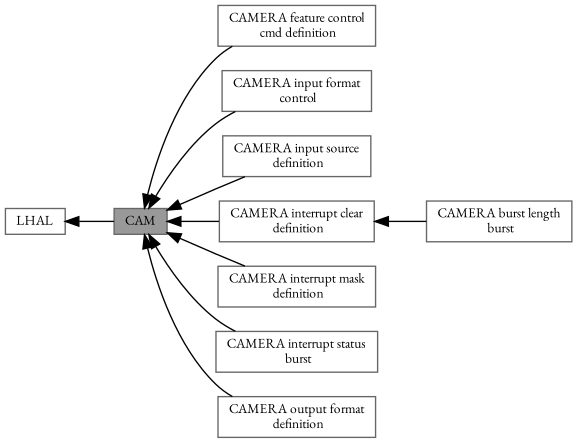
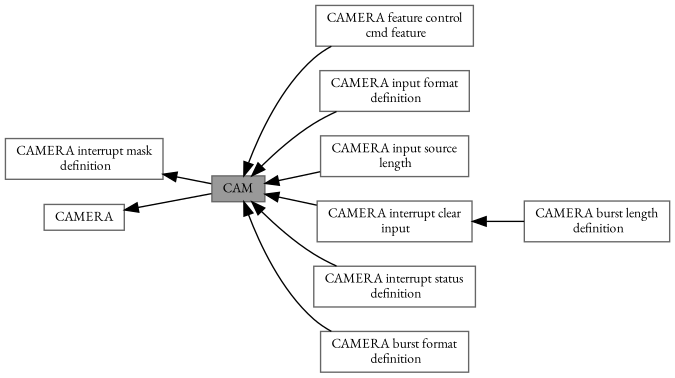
(297, 26) -> (395, 26)
(297, 91) -> (395, 91)
(297, 156) -> (395, 156)
(35, 221) -> (84, 217)
(297, 221) -> (395, 221)
(499, 221) -> (597, 221)
(212, 252) -> (194, 180)
(297, 352) -> (395, 287)
(297, 417) -> (395, 352)
